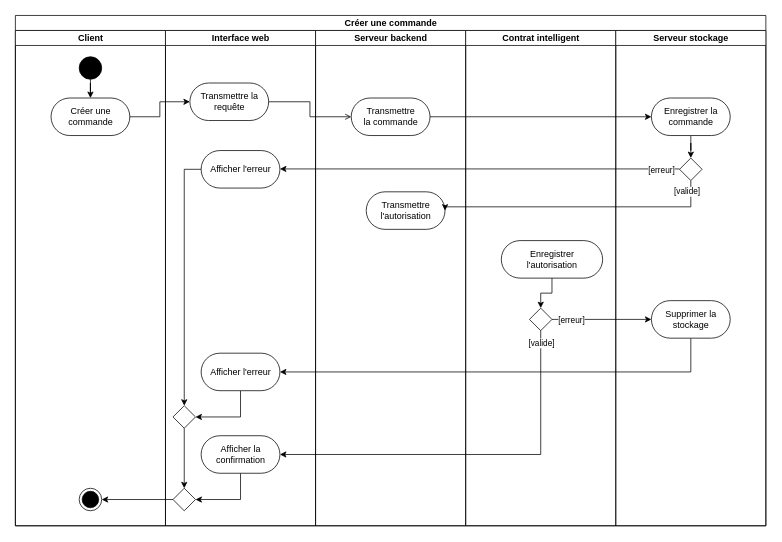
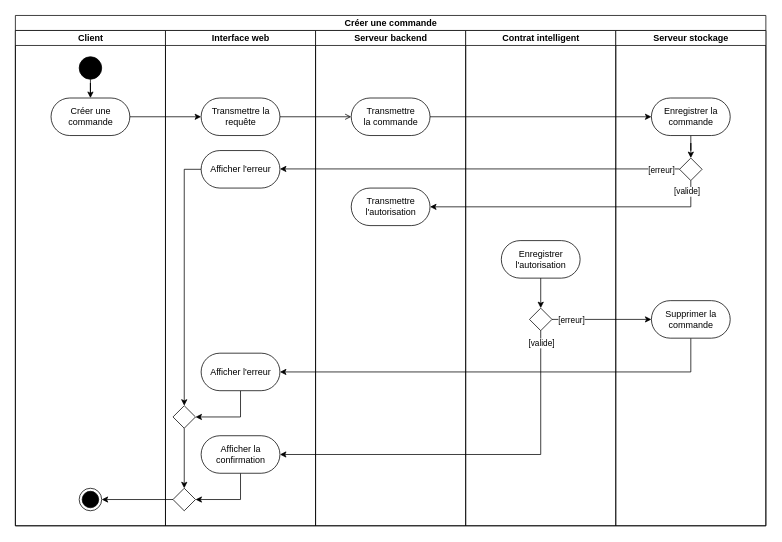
(229, 102) -> (240, 117)
(405, 210) -> (390, 207)
(552, 259) -> (540, 259)
(691, 319) -> (691, 319)
